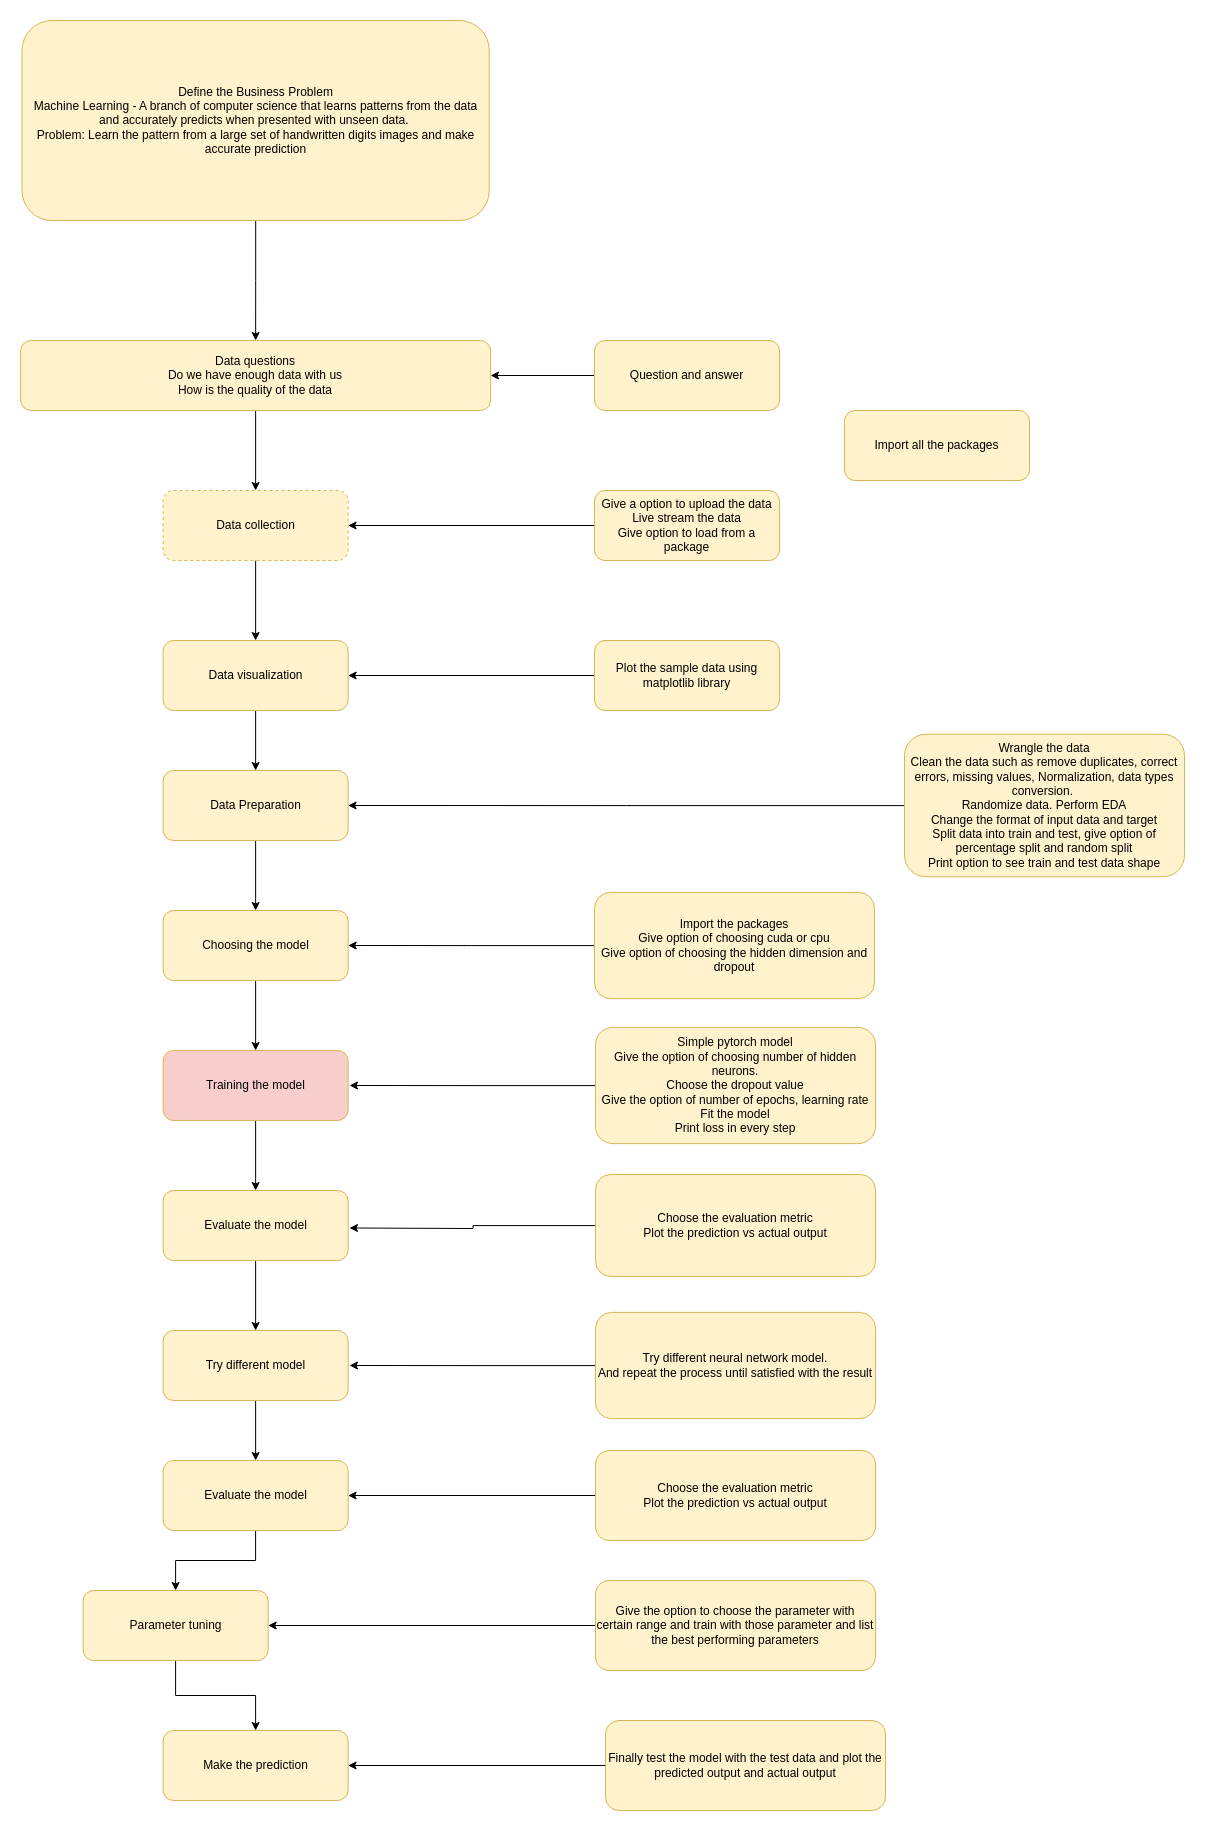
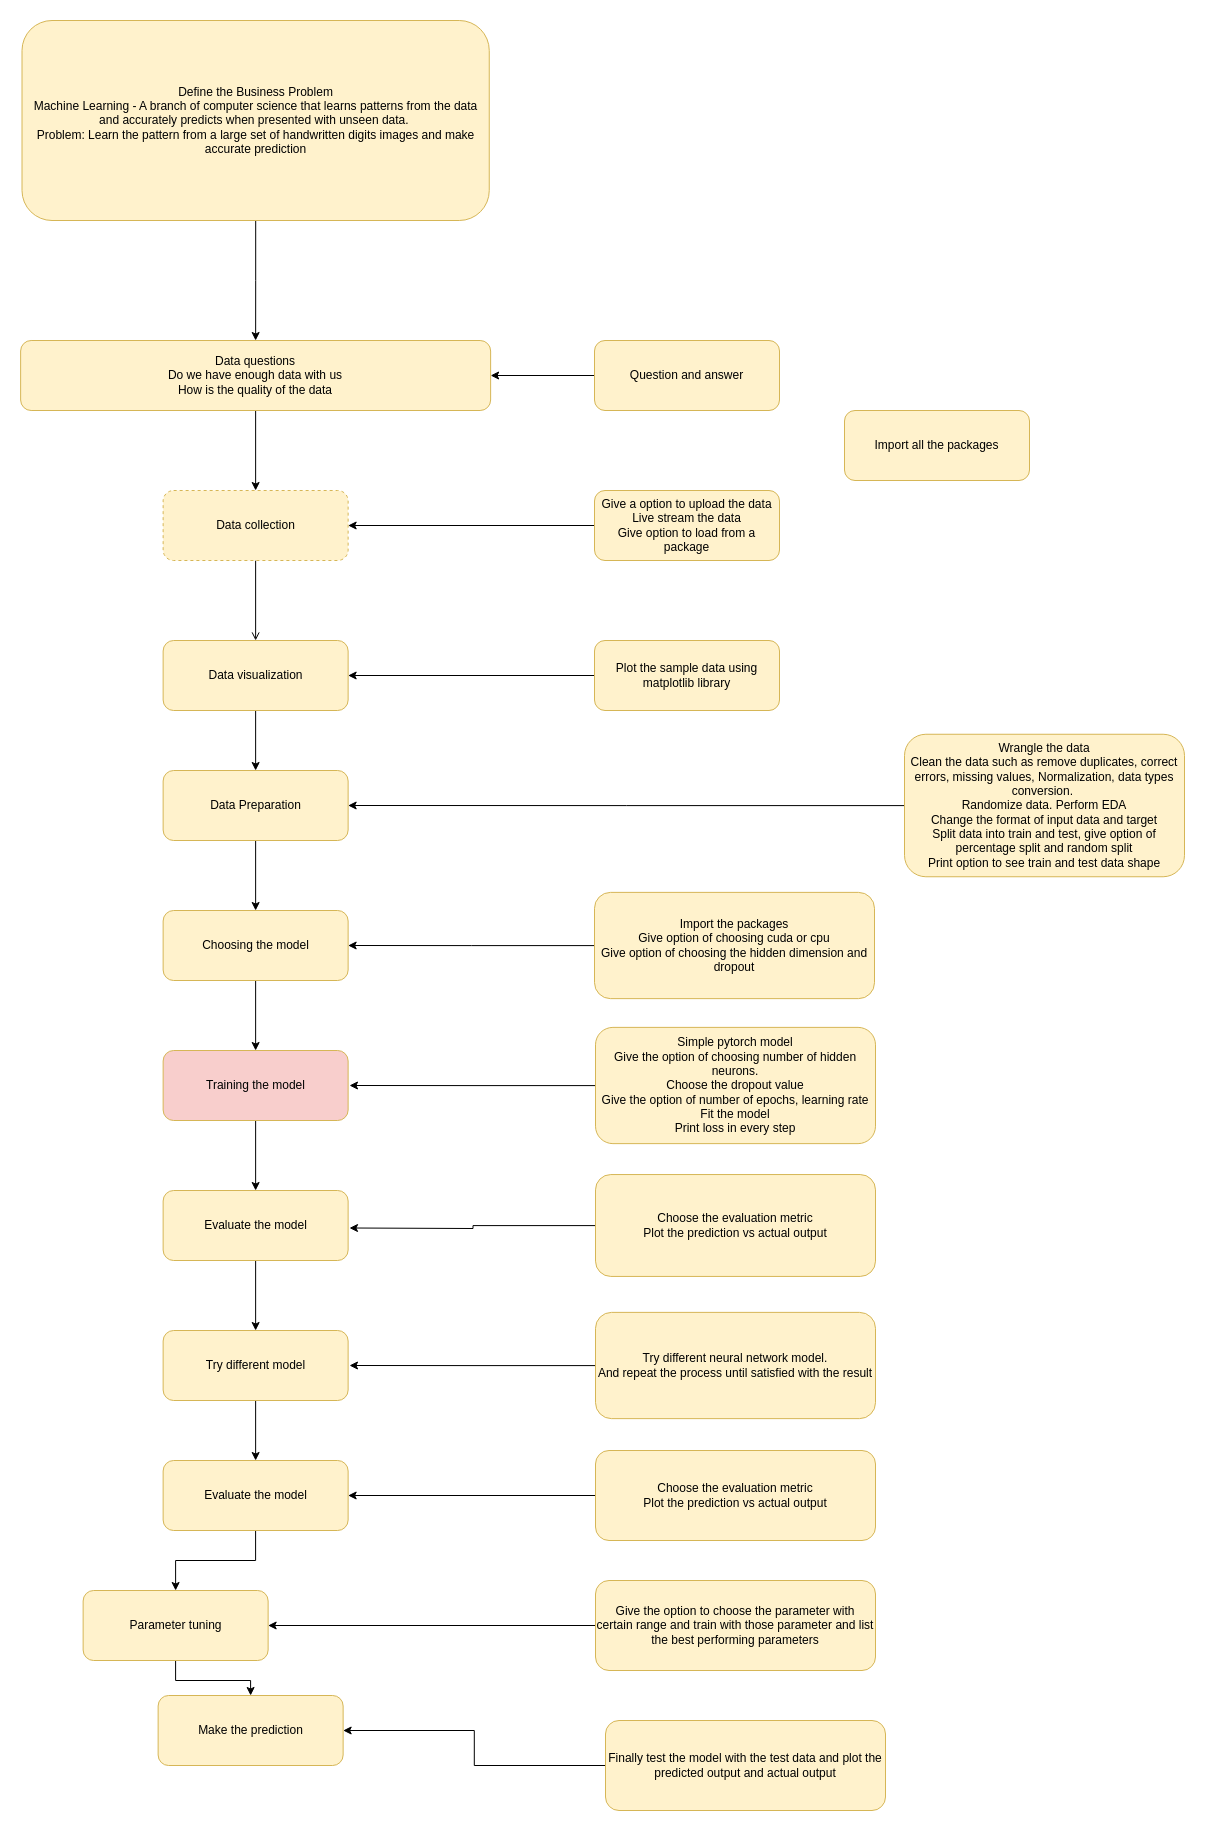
(256, 632) -> (256, 633)
(256, 1766) -> (251, 1731)
